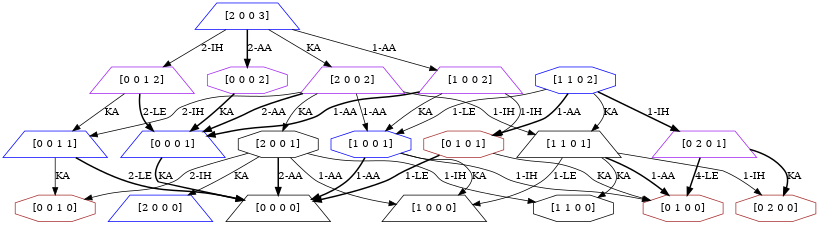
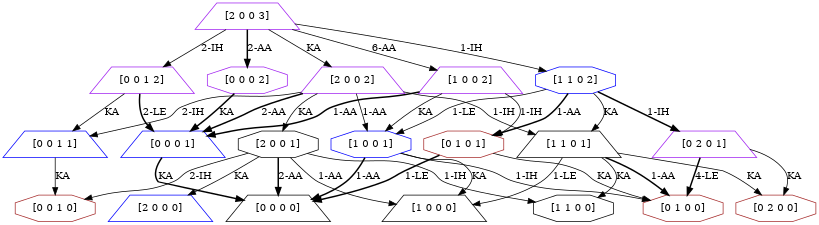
(247, 16) -> (247, 16)
none -> (417, 44)
(384, 48) -> (384, 48)
(776, 162) -> (776, 162)
(754, 176) -> (754, 176)
(141, 186) -> none
